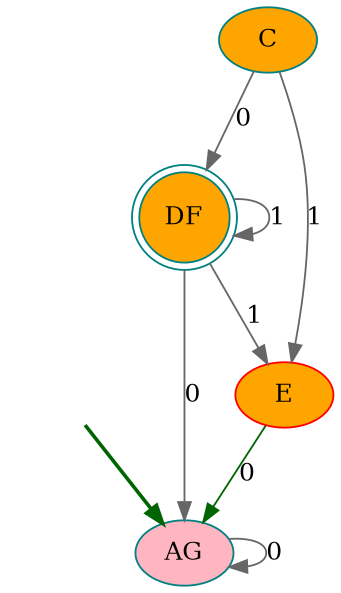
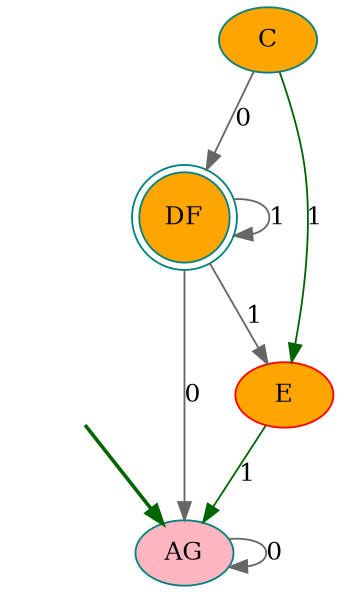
(308, 207) -> (308, 207)
(248, 474) -> (248, 474)
